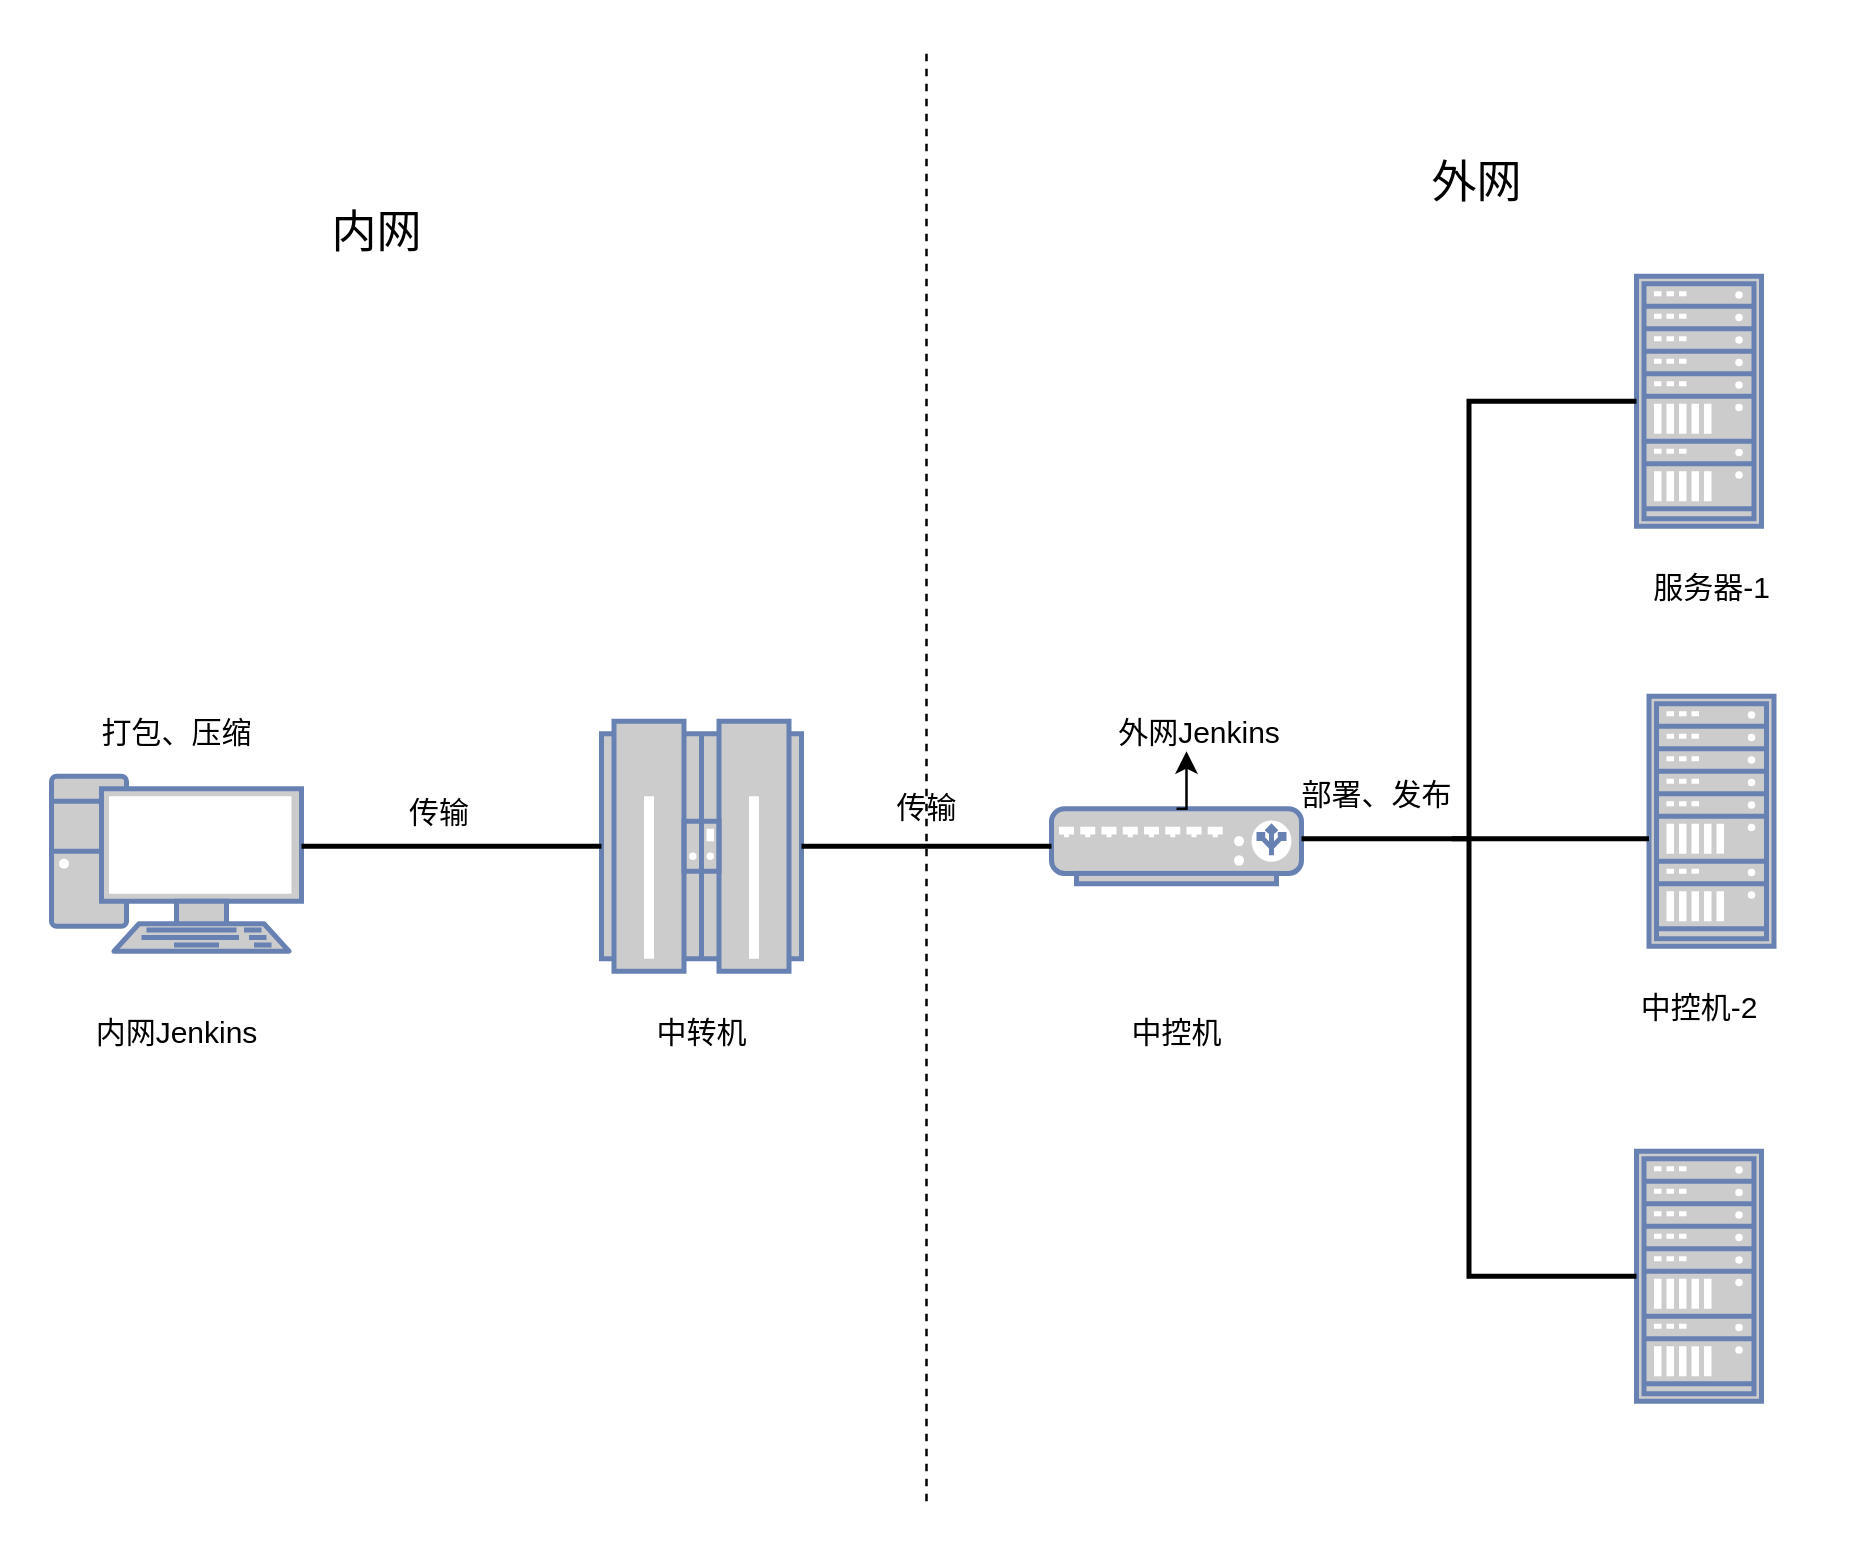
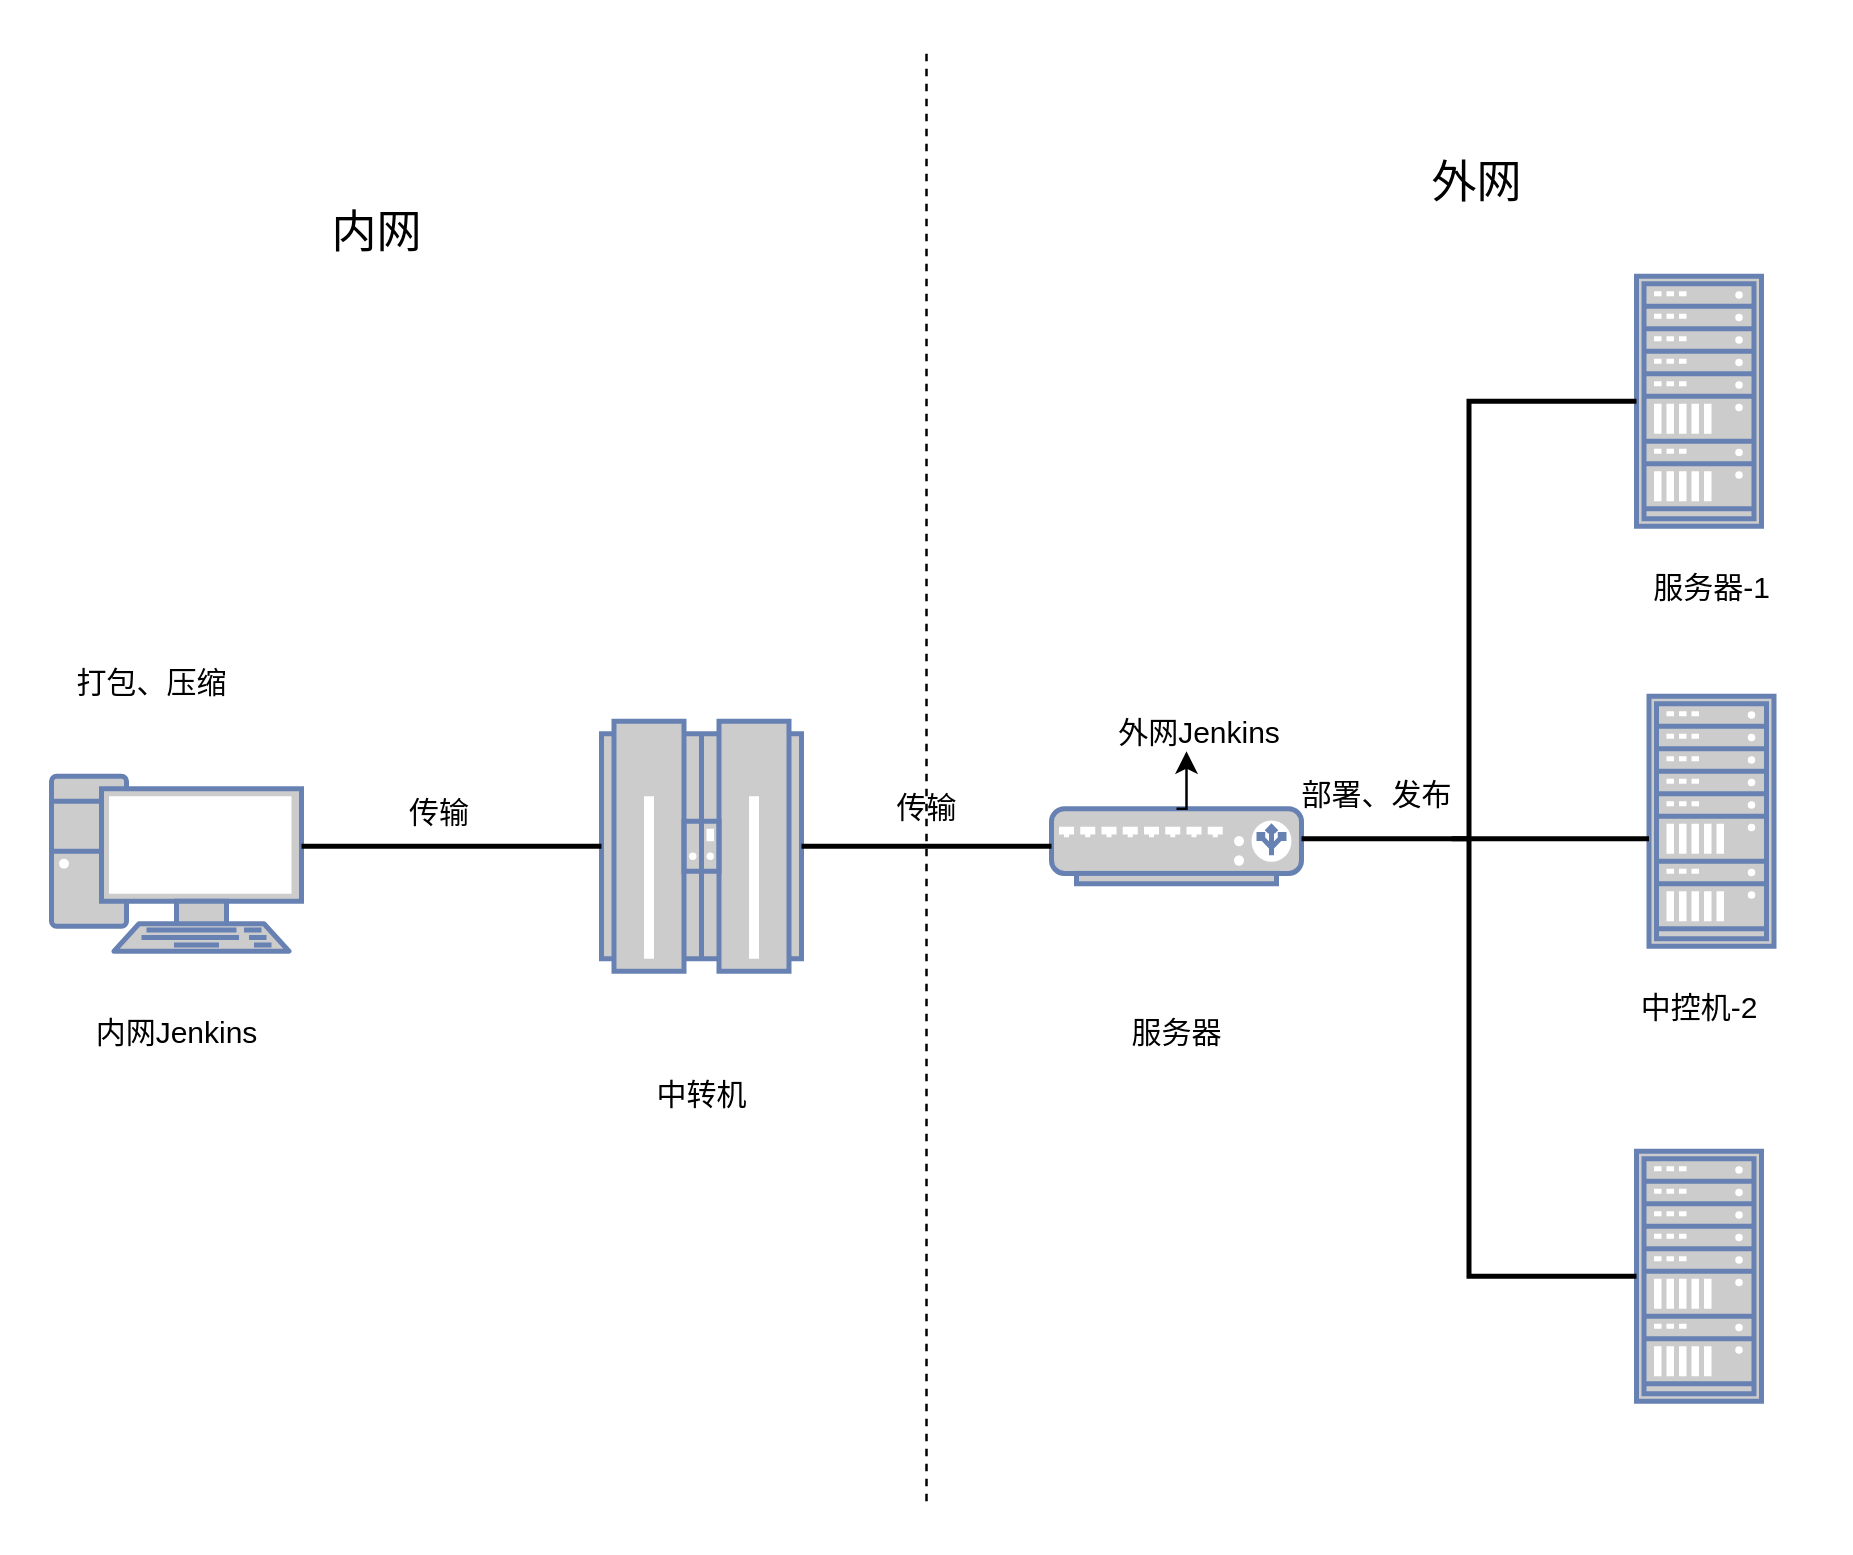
(176, 734) -> (151, 684)
(701, 1034) -> (701, 1096)
(1178, 1034) -> (1178, 1034)
